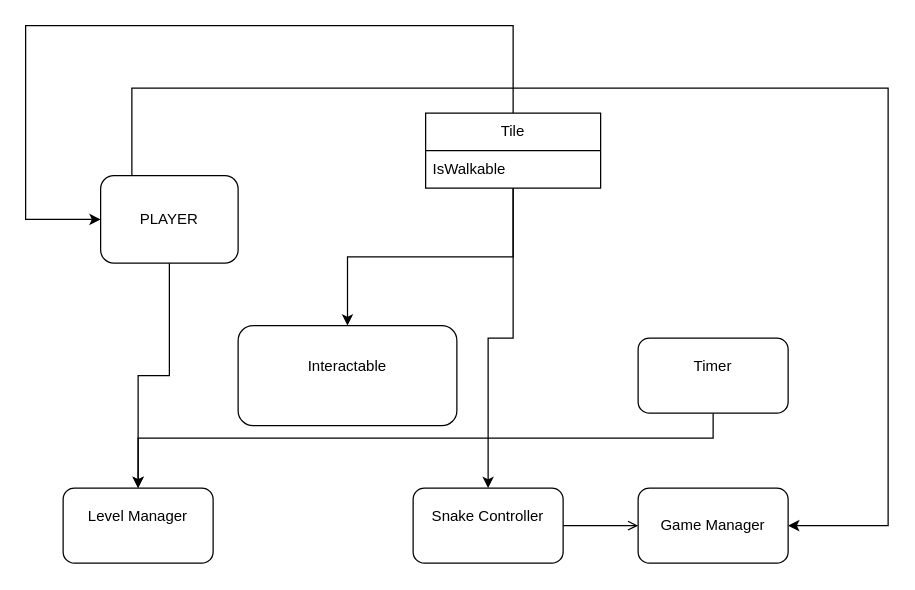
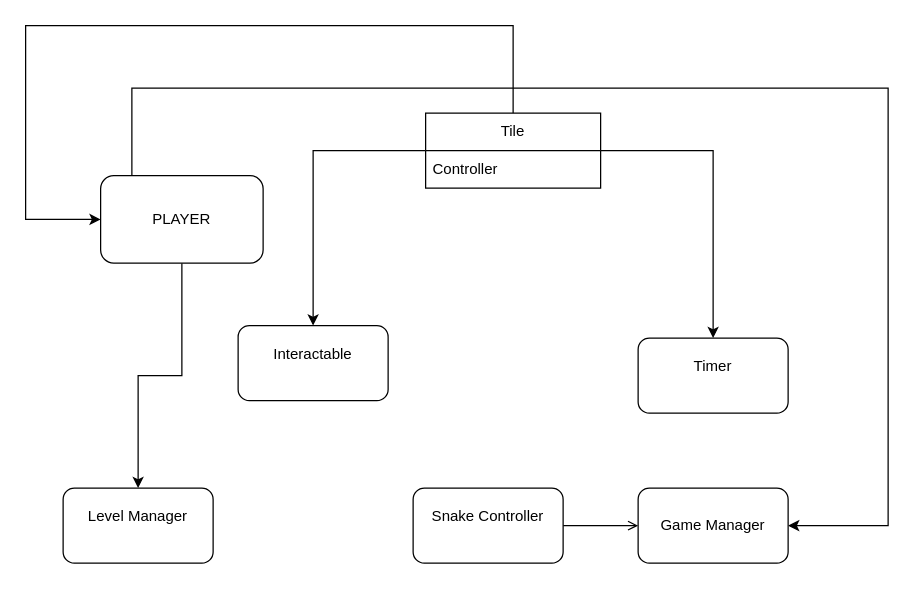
(471, 169) -> (471, 169)
(169, 219) -> (182, 219)
(488, 356) -> (713, 185)
(348, 376) -> (313, 363)
(440, 438) -> none
